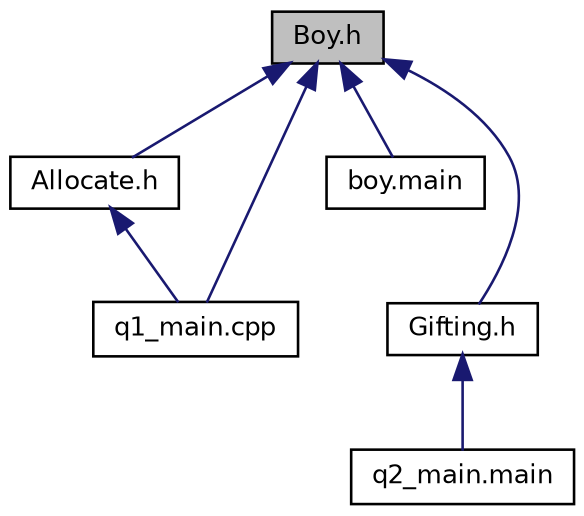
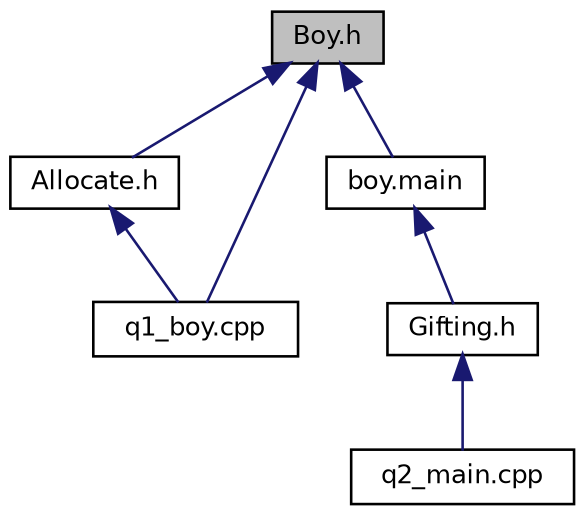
(513, 167) -> (439, 268)
(196, 329) -> (196, 329)
(463, 477) -> (463, 477)
